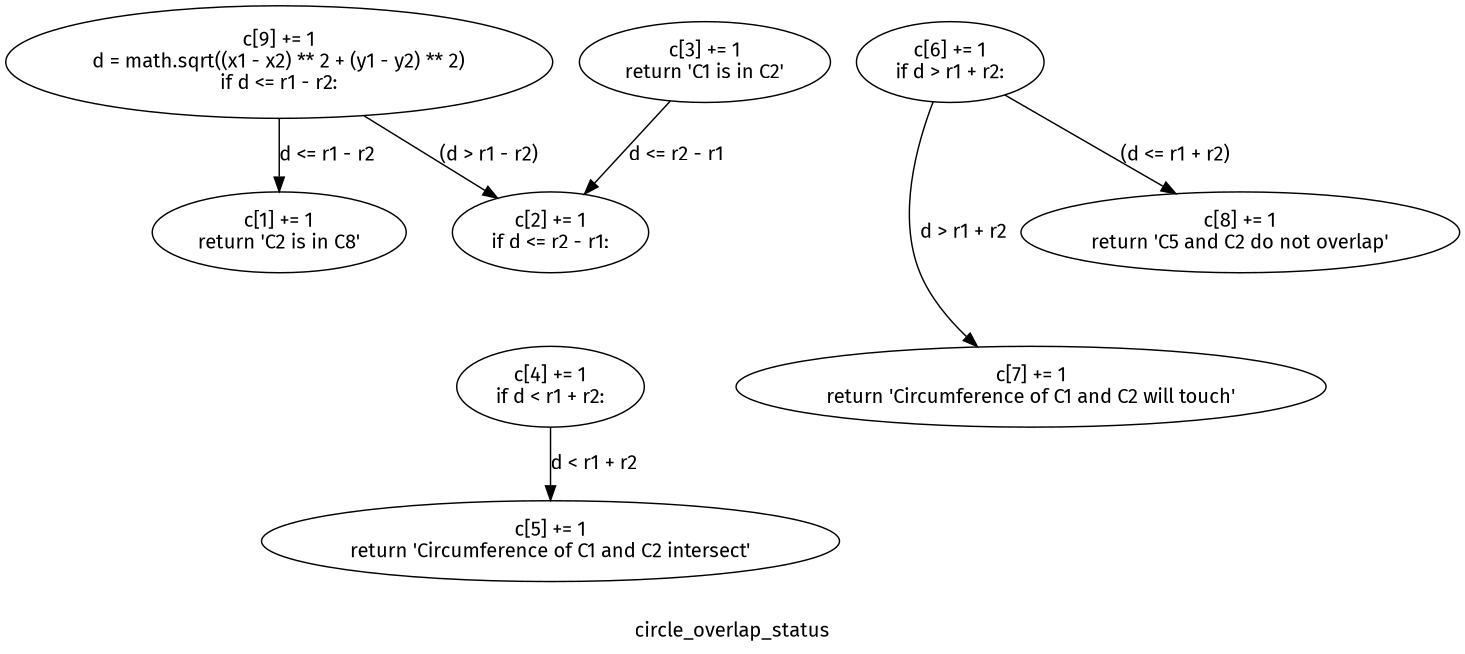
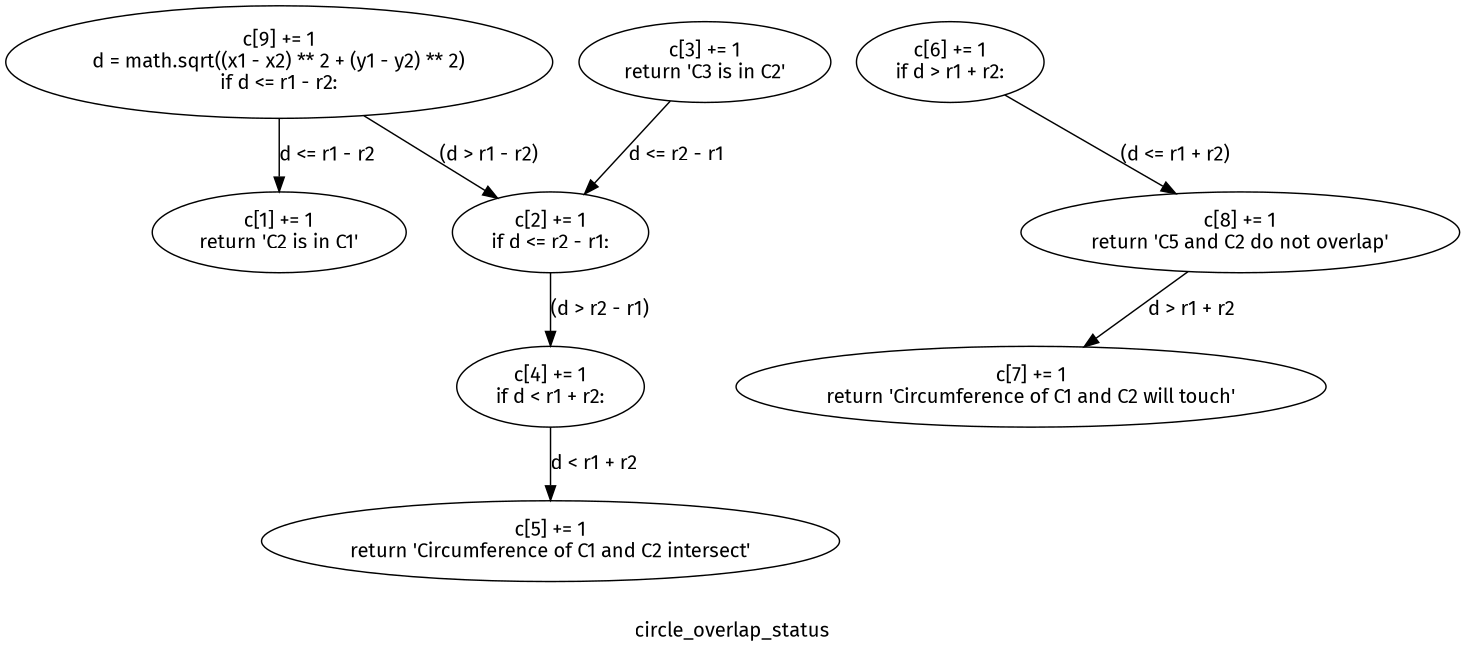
(705, 62) -> (705, 62)
(910, 226) -> (1142, 305)
(279, 232) -> (279, 232)
none -> (551, 302)
